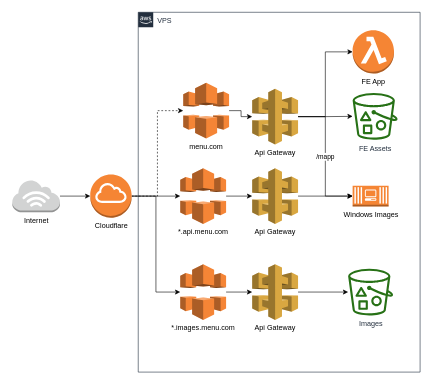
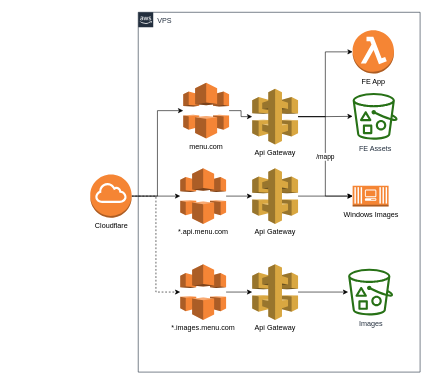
(158, 142) -> (158, 142)
(36, 196) -> none
(84, 196) -> none
(156, 255) -> (156, 255)
